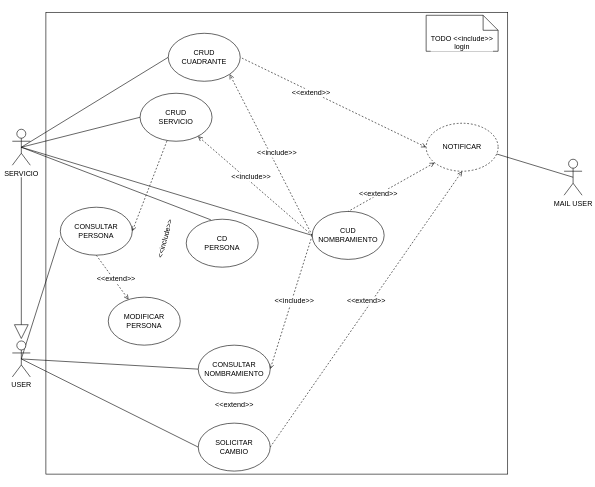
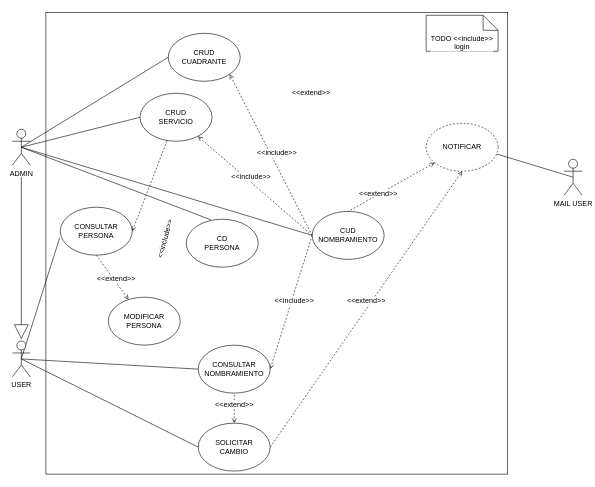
(373, 121) -> none
(22, 174) -> (22, 174)
none -> (234, 408)
